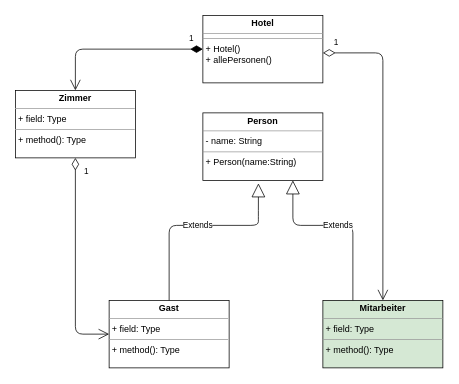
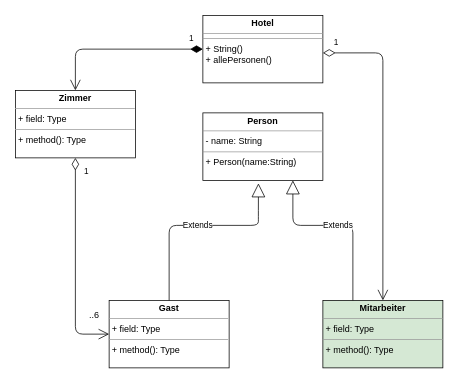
(240, 32) -> (240, 32)
none -> (94, 315)
